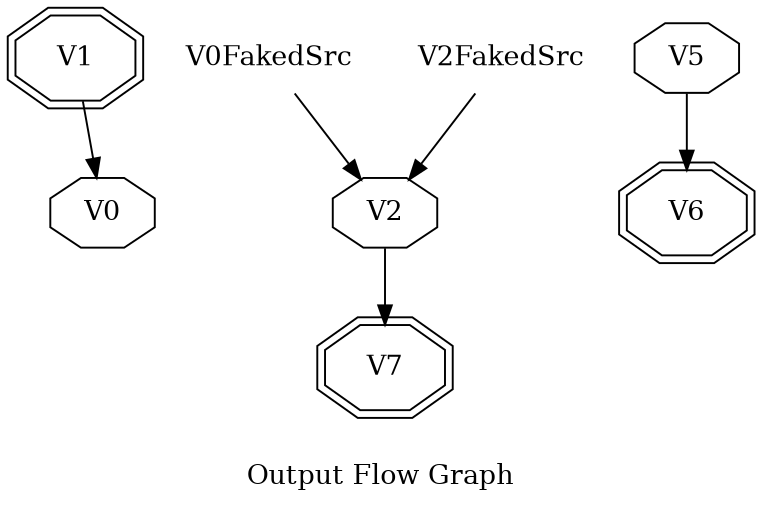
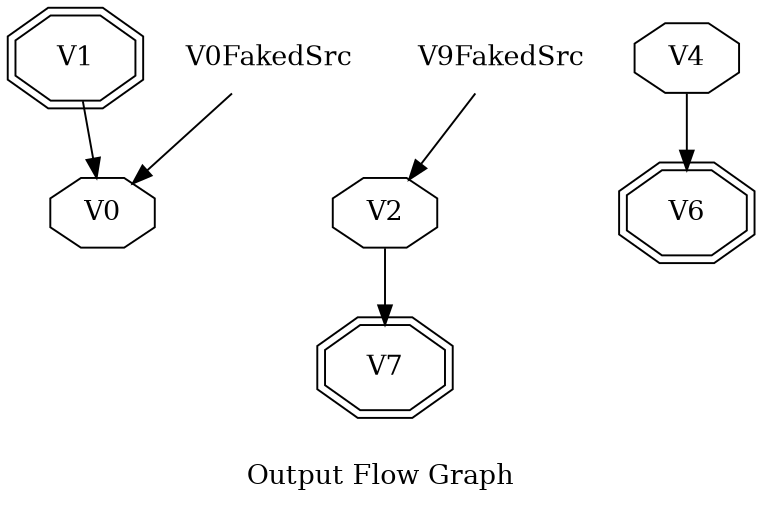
(501, 58) -> (501, 58)
(687, 58) -> (687, 58)
(322, 129) -> (190, 132)
